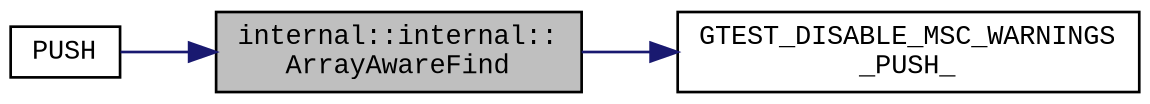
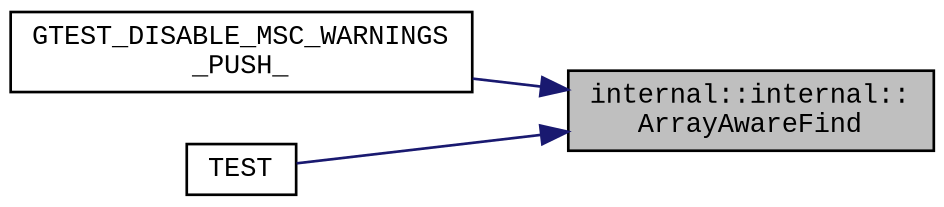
(65, 52) -> (241, 169)
(616, 52) -> (507, 83)
